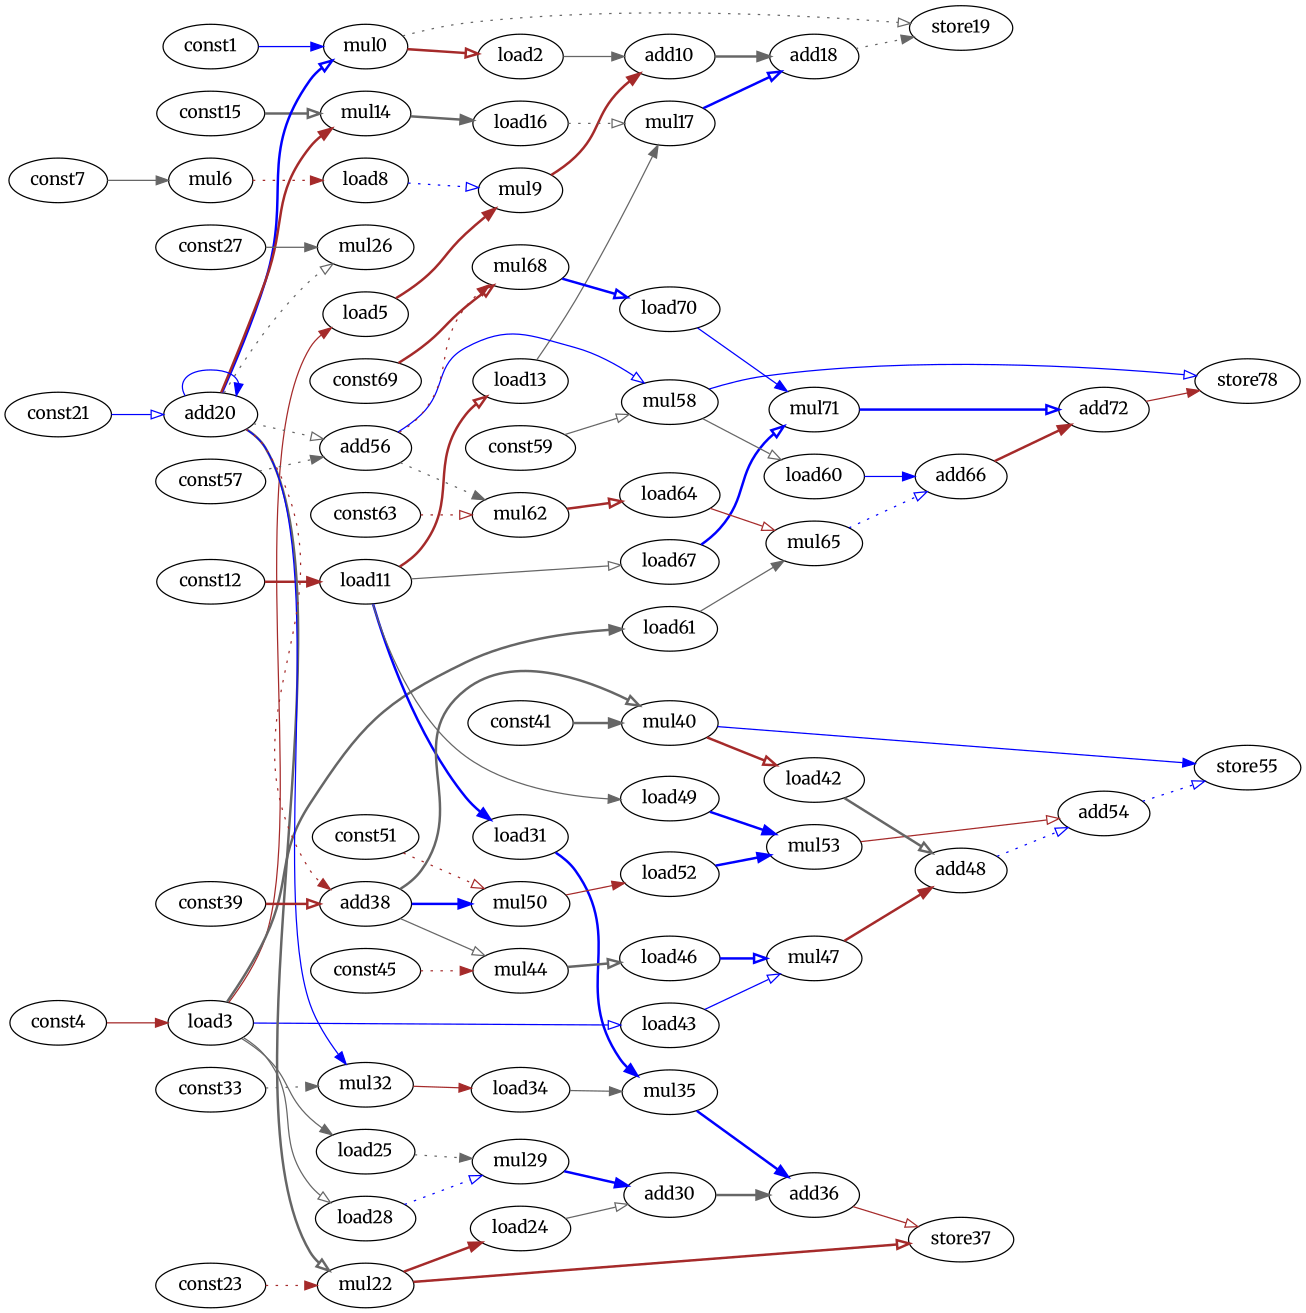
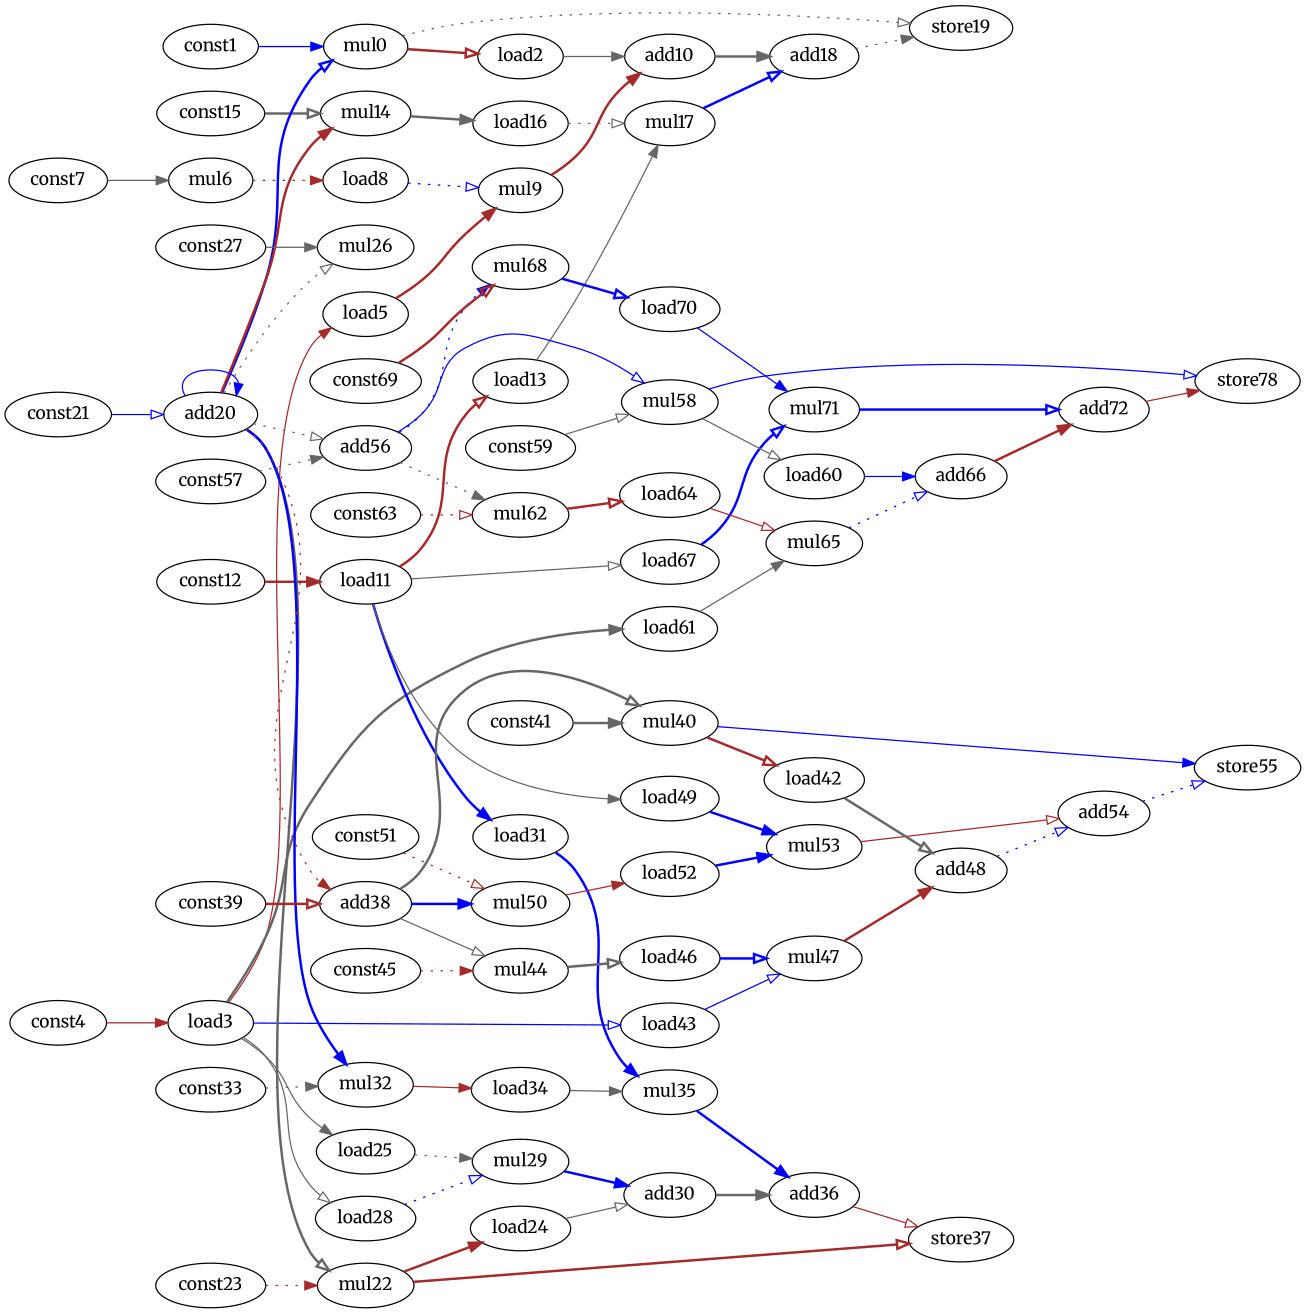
(446, 353) -> (446, 353)
(295, 869) -> (295, 869)
